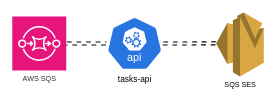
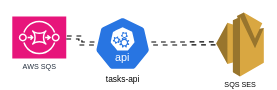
(39, 44) -> (39, 38)
(135, 44) -> (123, 44)
